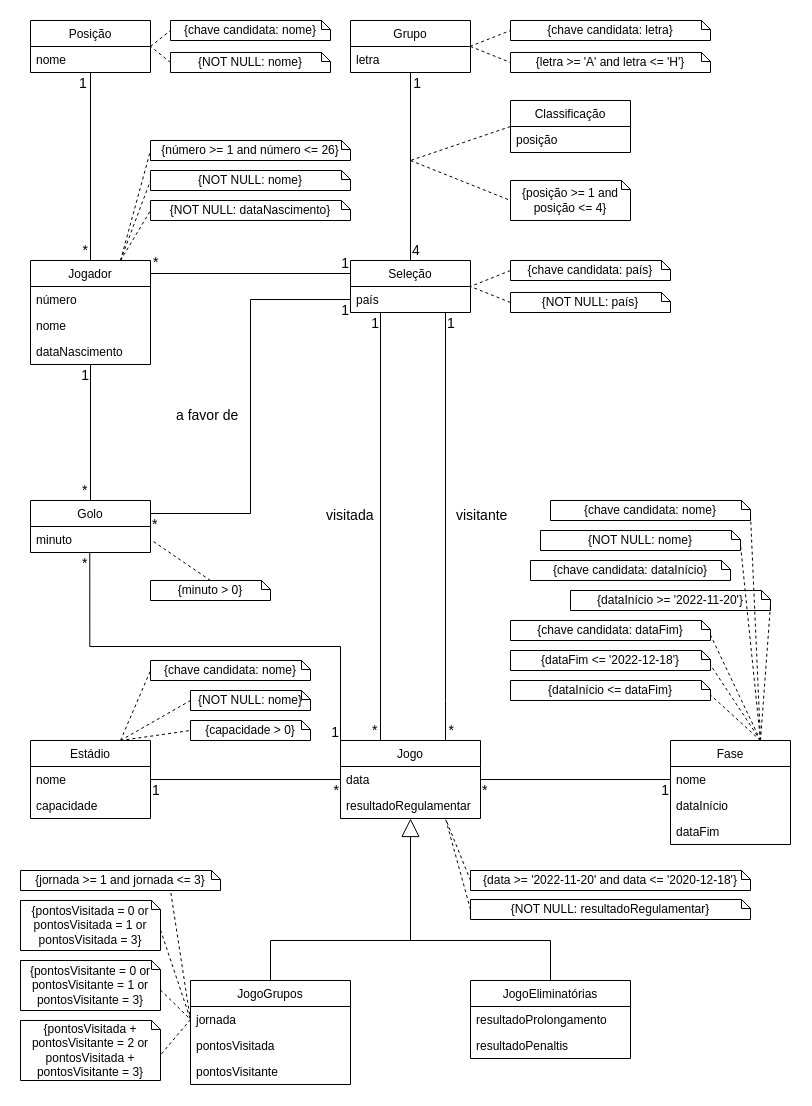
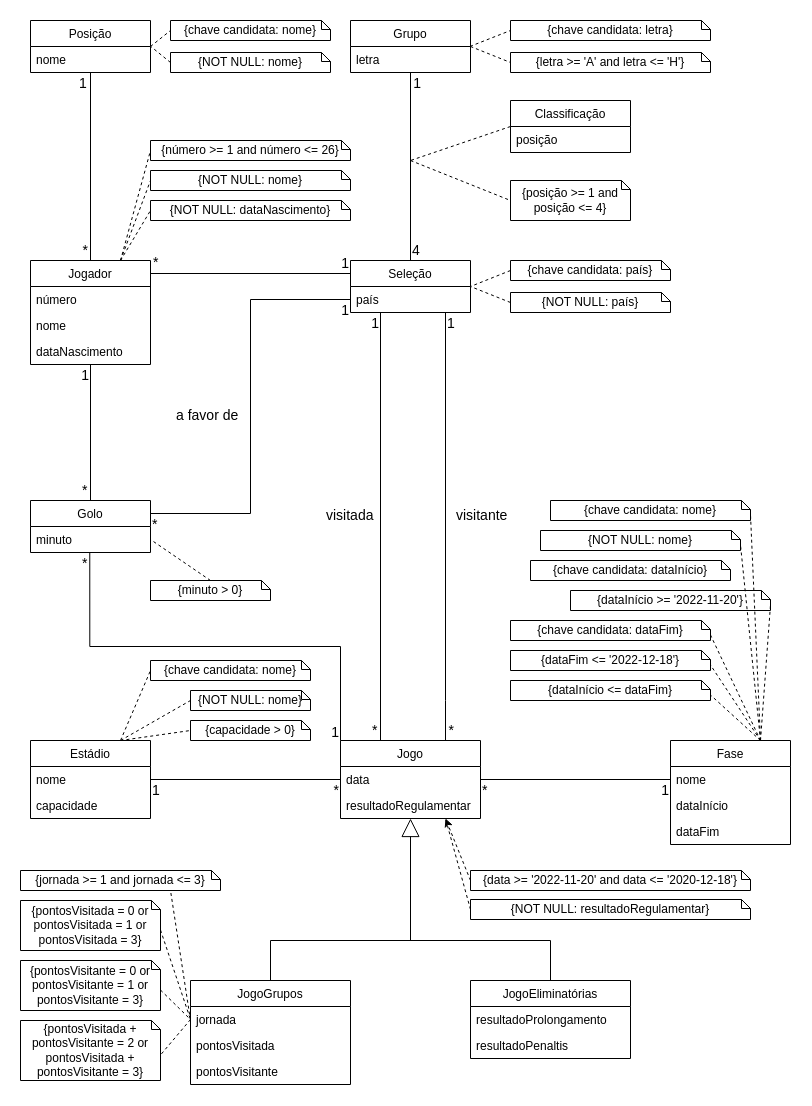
(449, 826) -> (449, 826)
